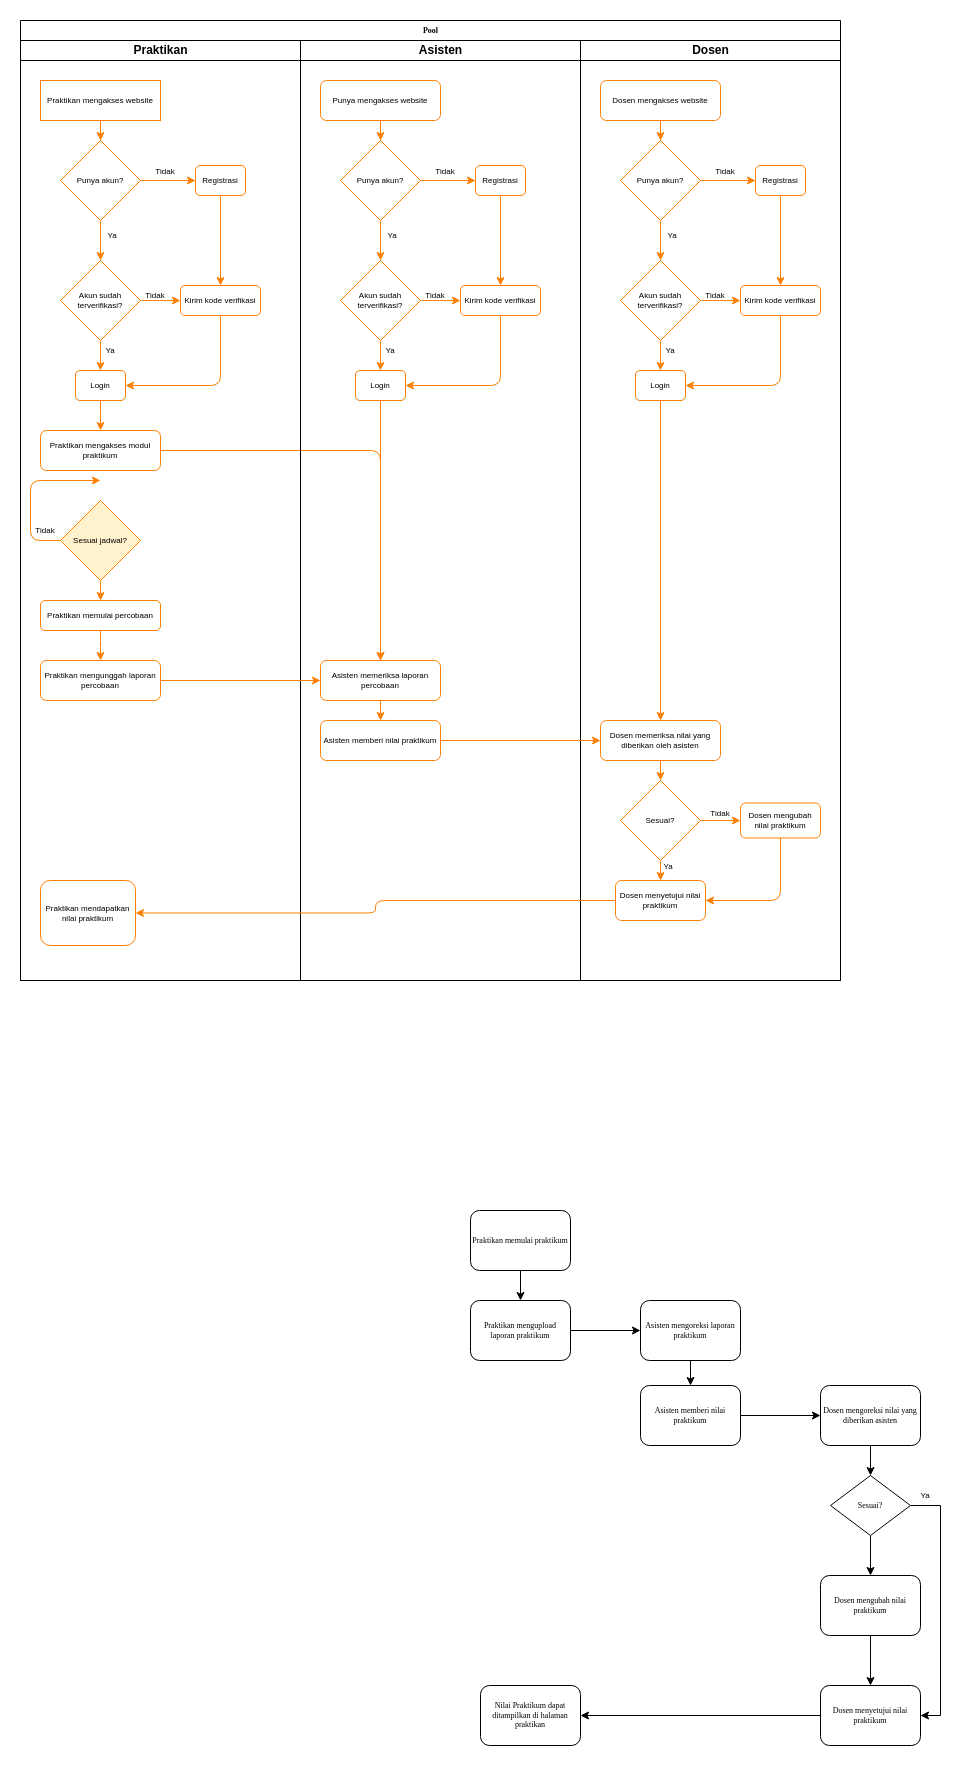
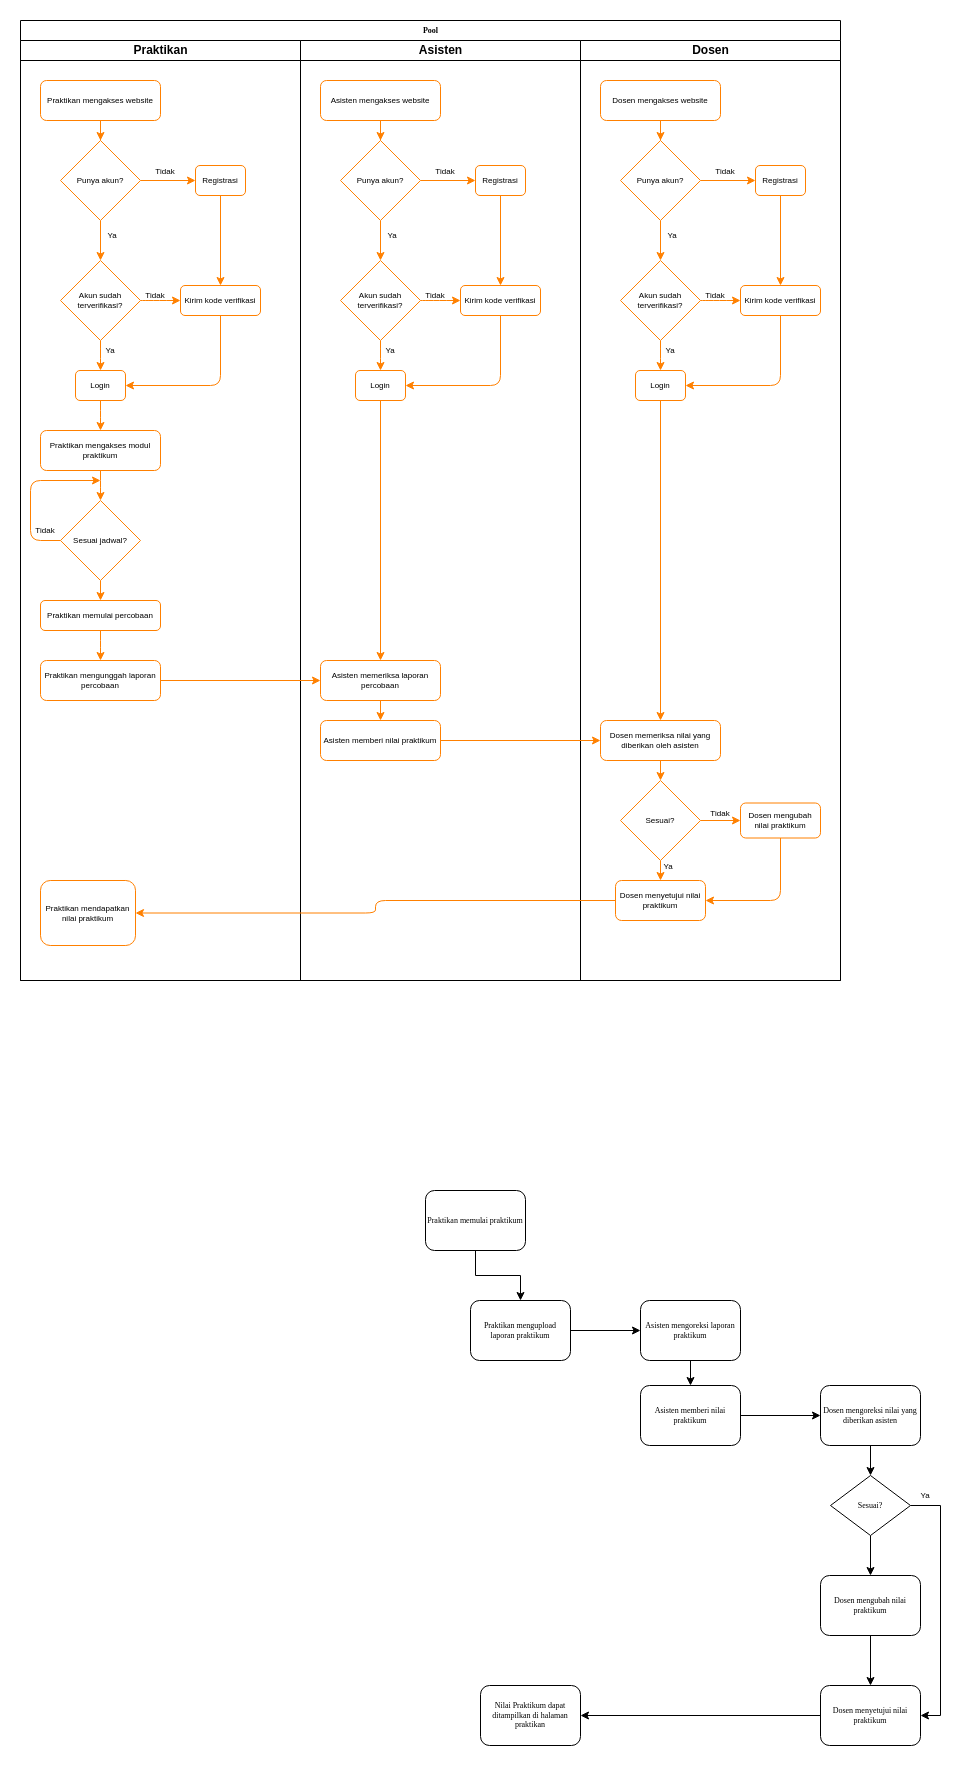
(101, 101) -> (101, 101)
(381, 101) -> (381, 101)
(268, 451) -> (101, 486)
(101, 541) -> (101, 541)
(521, 1241) -> (476, 1221)
